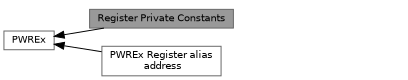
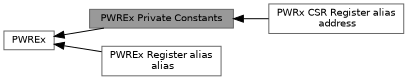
(161, 19) -> (161, 19)
none -> (336, 19)
(161, 61) -> (161, 61)
